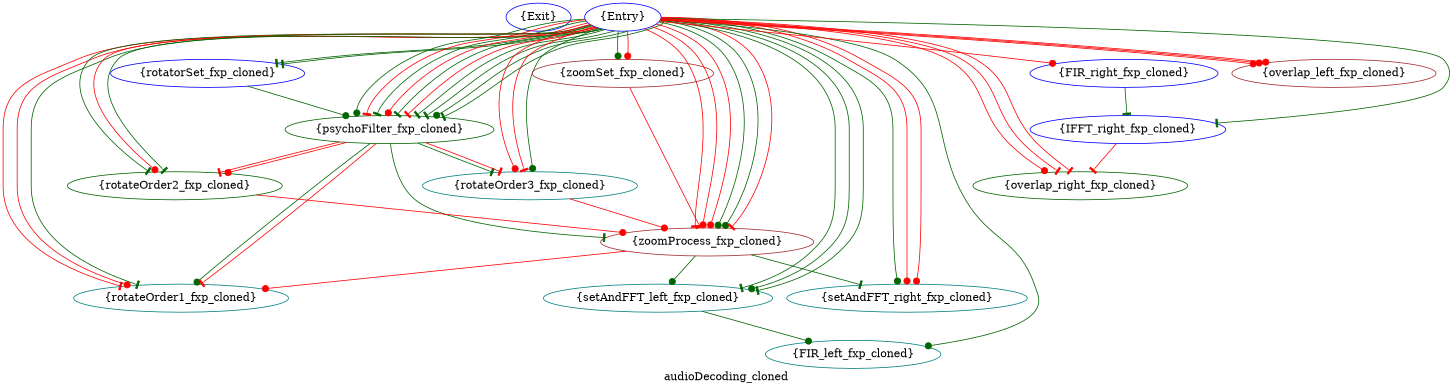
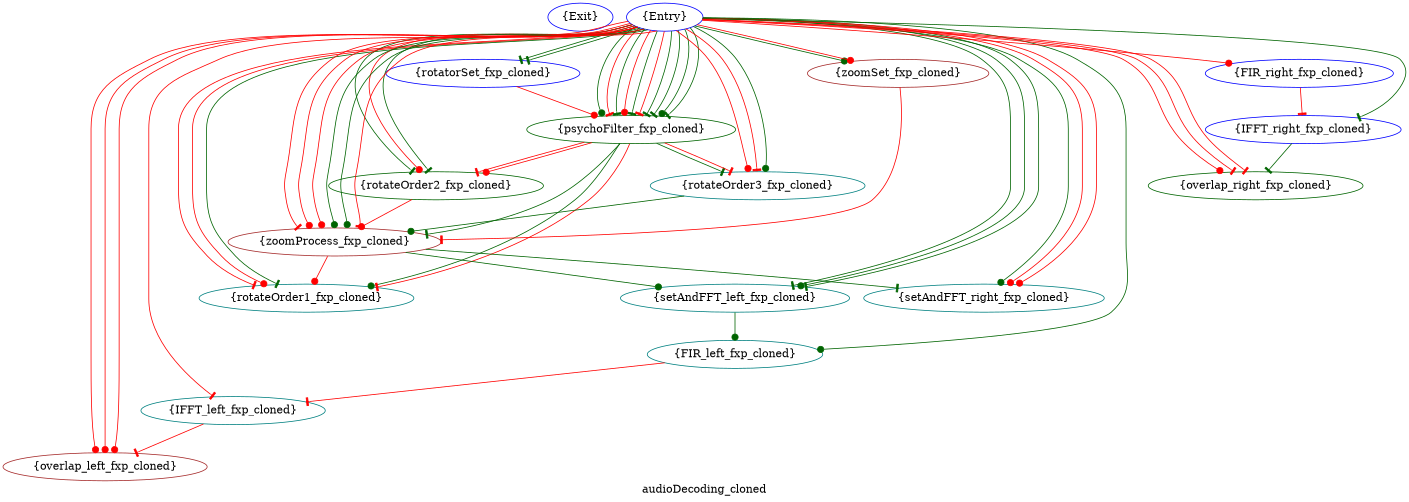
(295, 100) -> (554, 100)
(1126, 100) -> (1301, 100)
(1106, 156) -> (1281, 156)
(616, 213) -> (542, 214)
none -> (233, 411)
